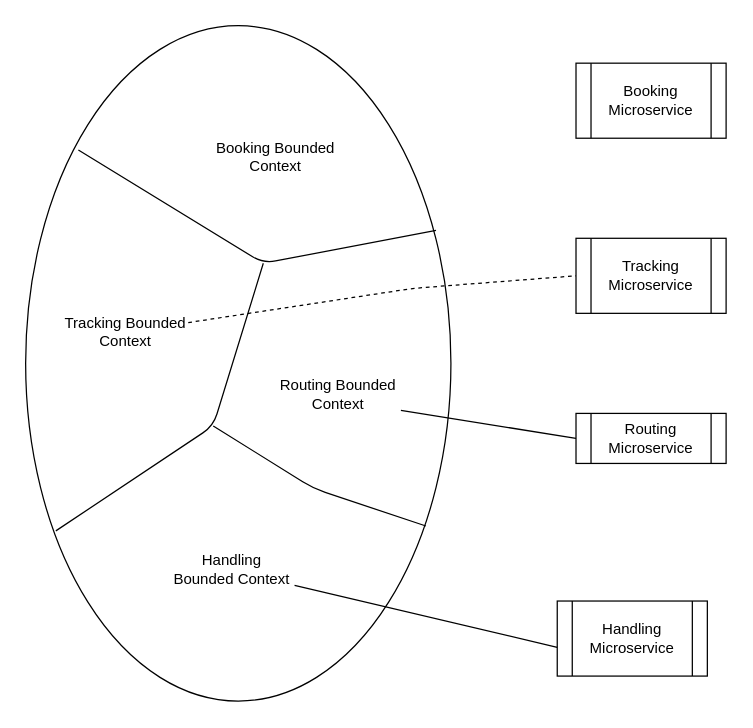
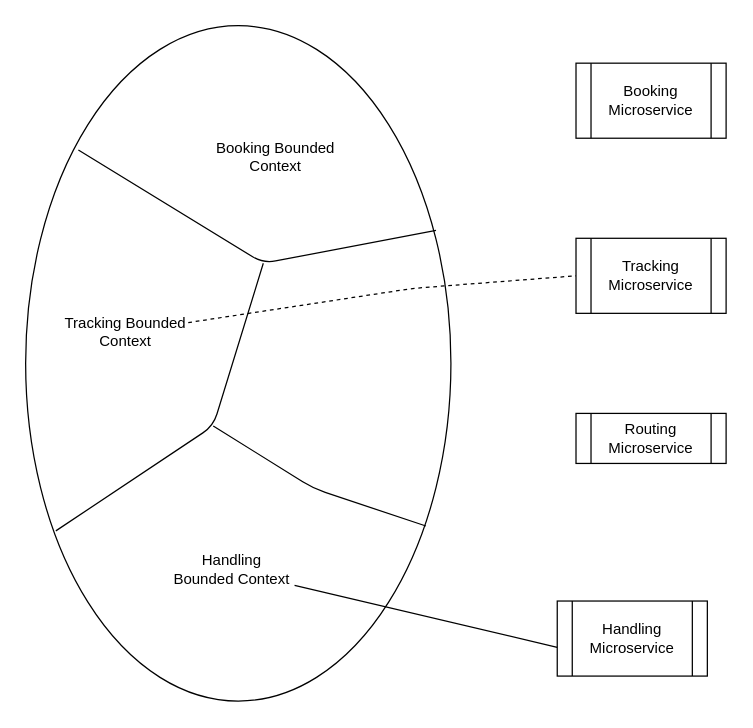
(338, 394) -> none
(488, 424) -> none
